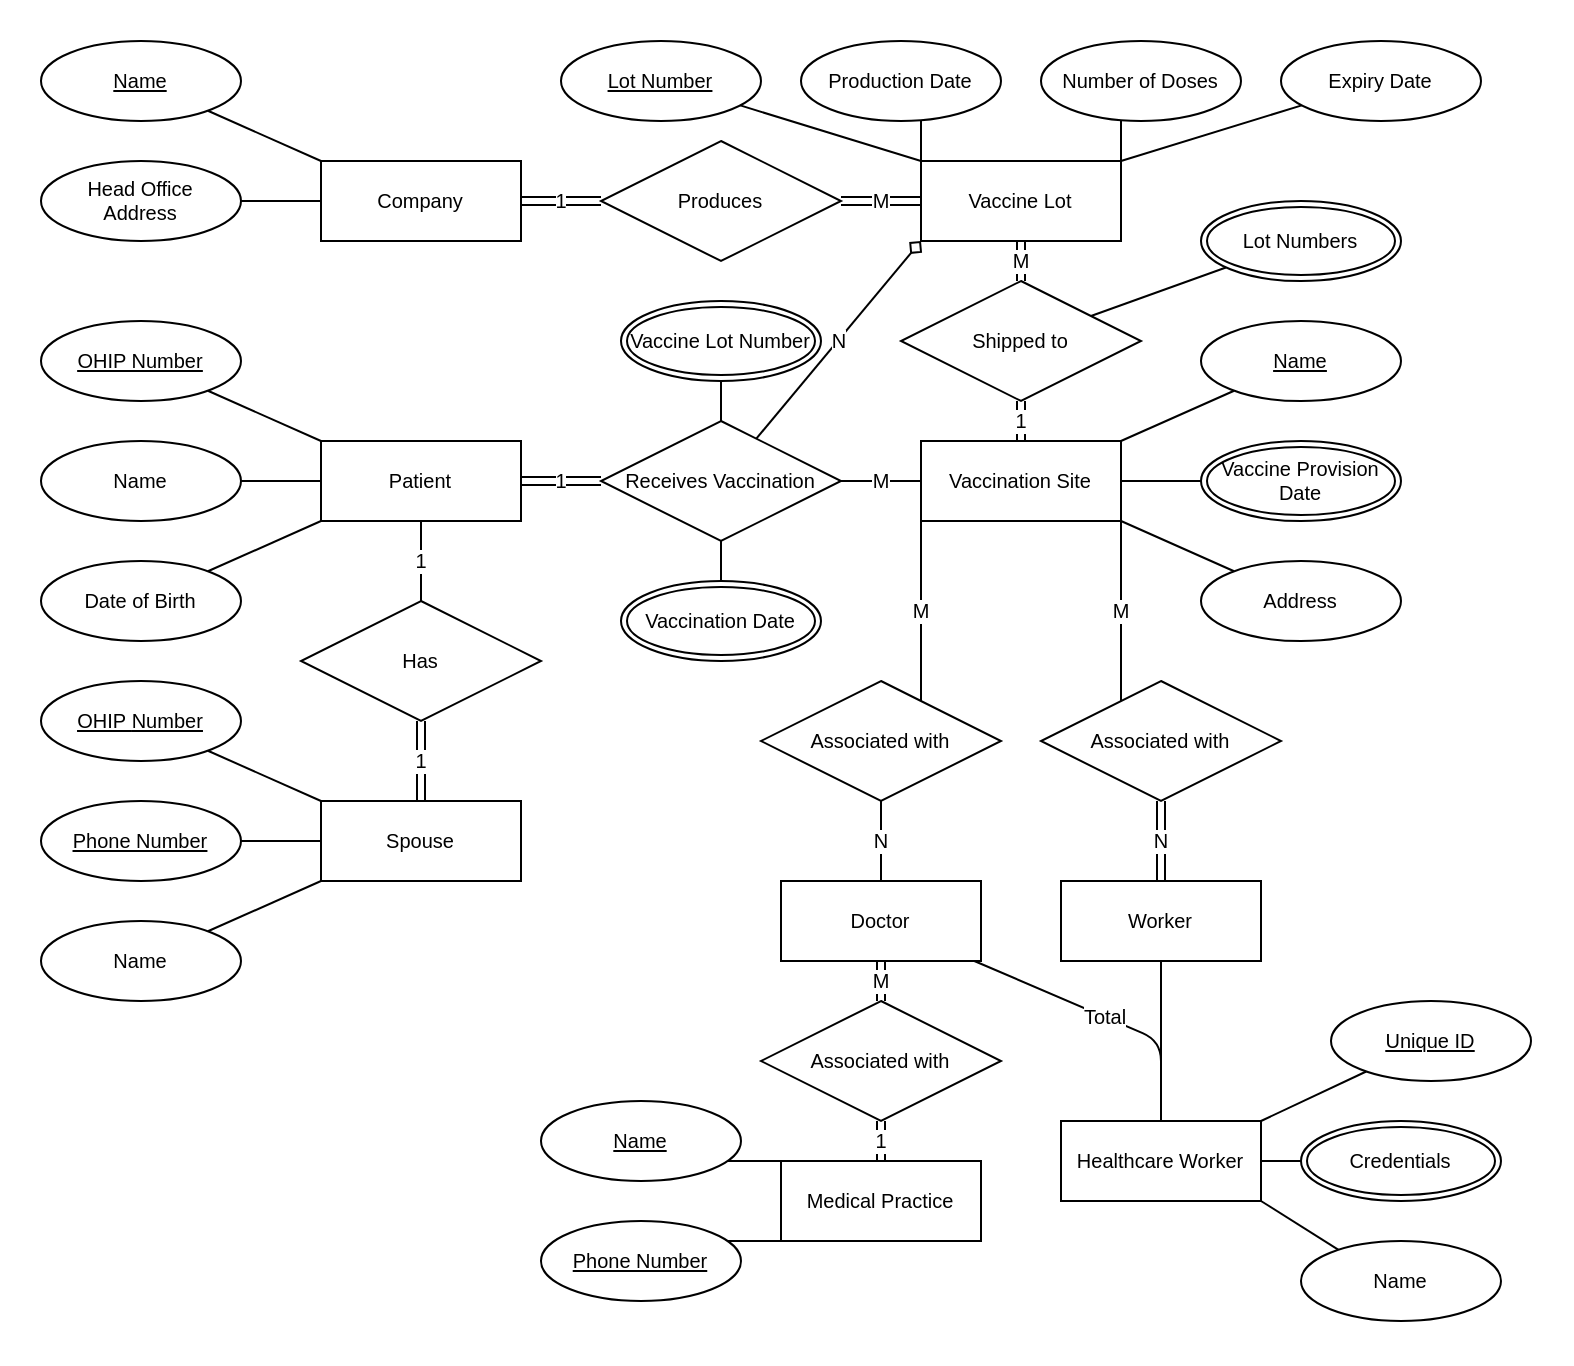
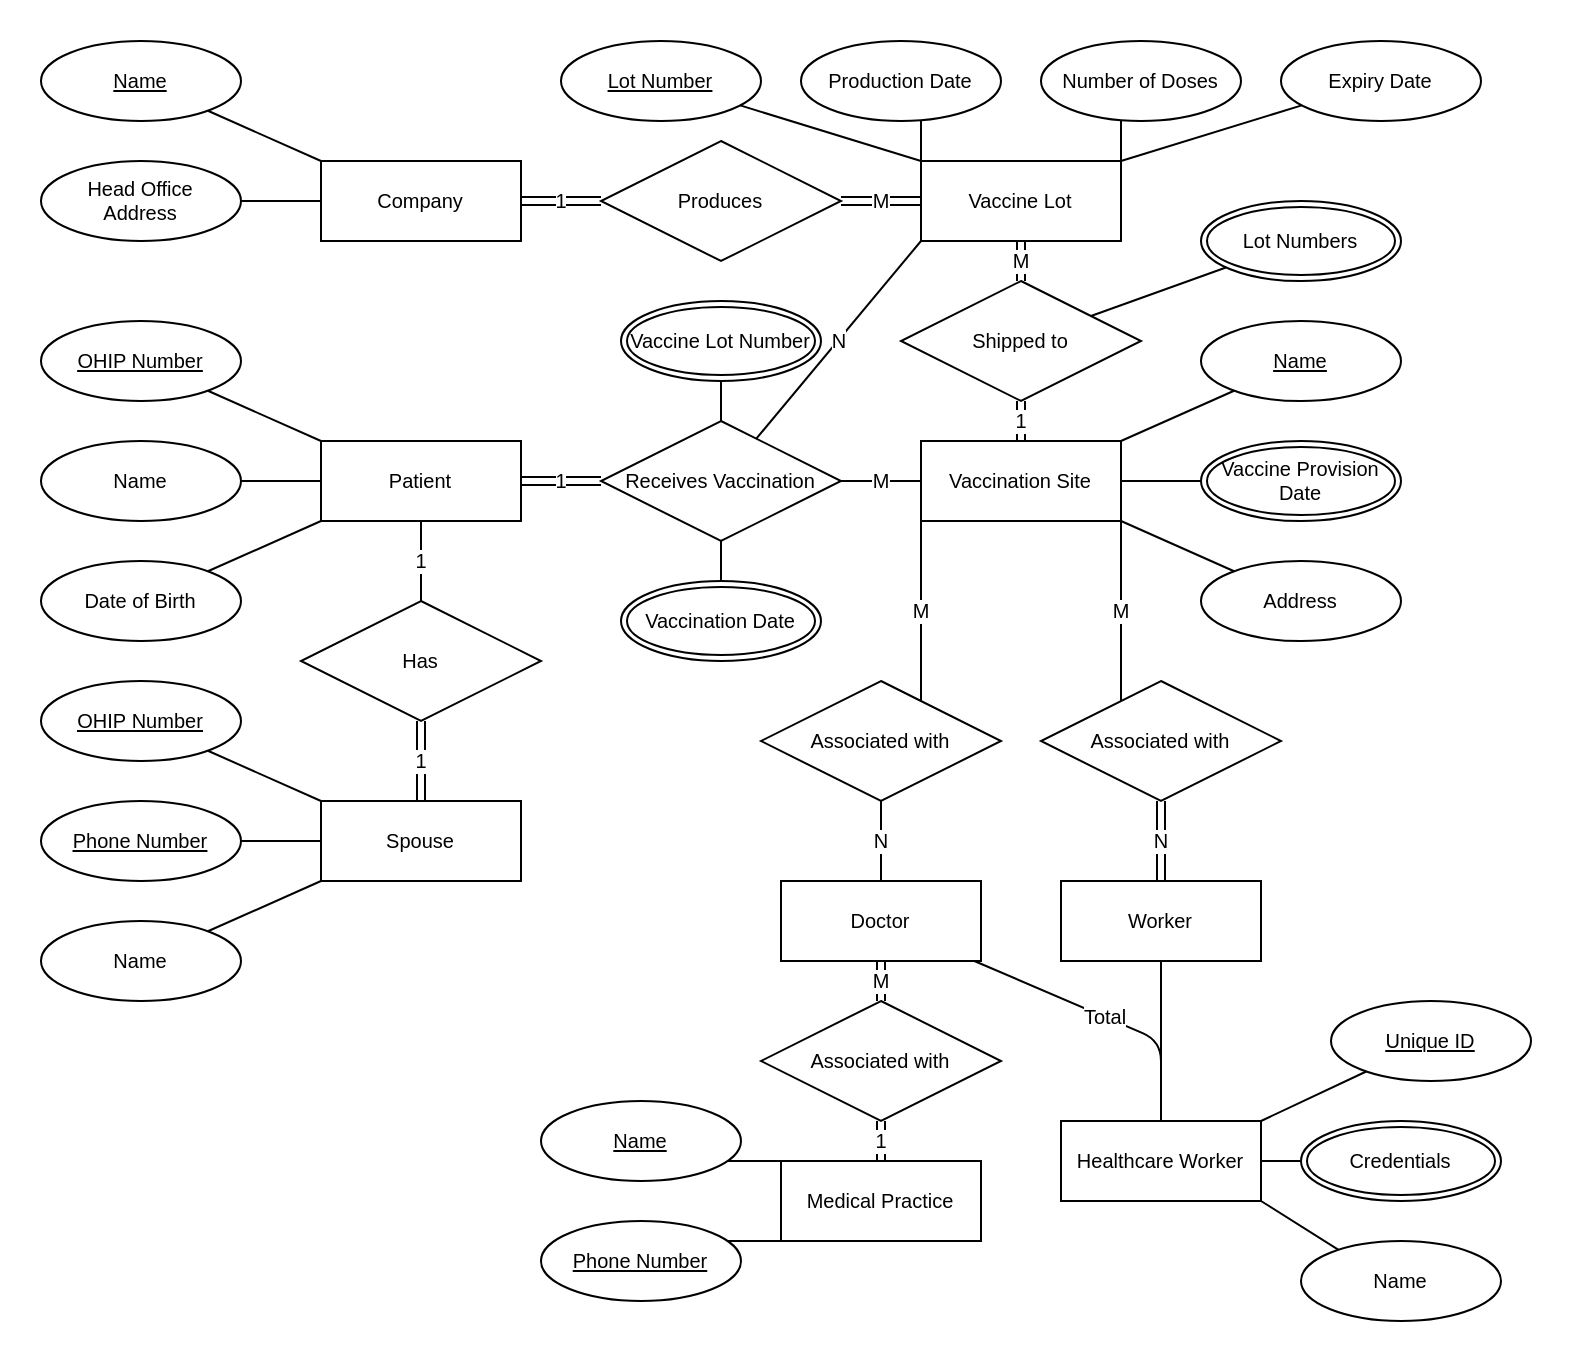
(910, 254) -> (915, 248)
